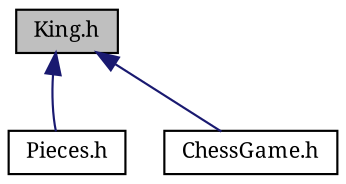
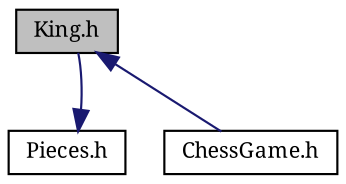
(53, 103) -> (81, 81)
